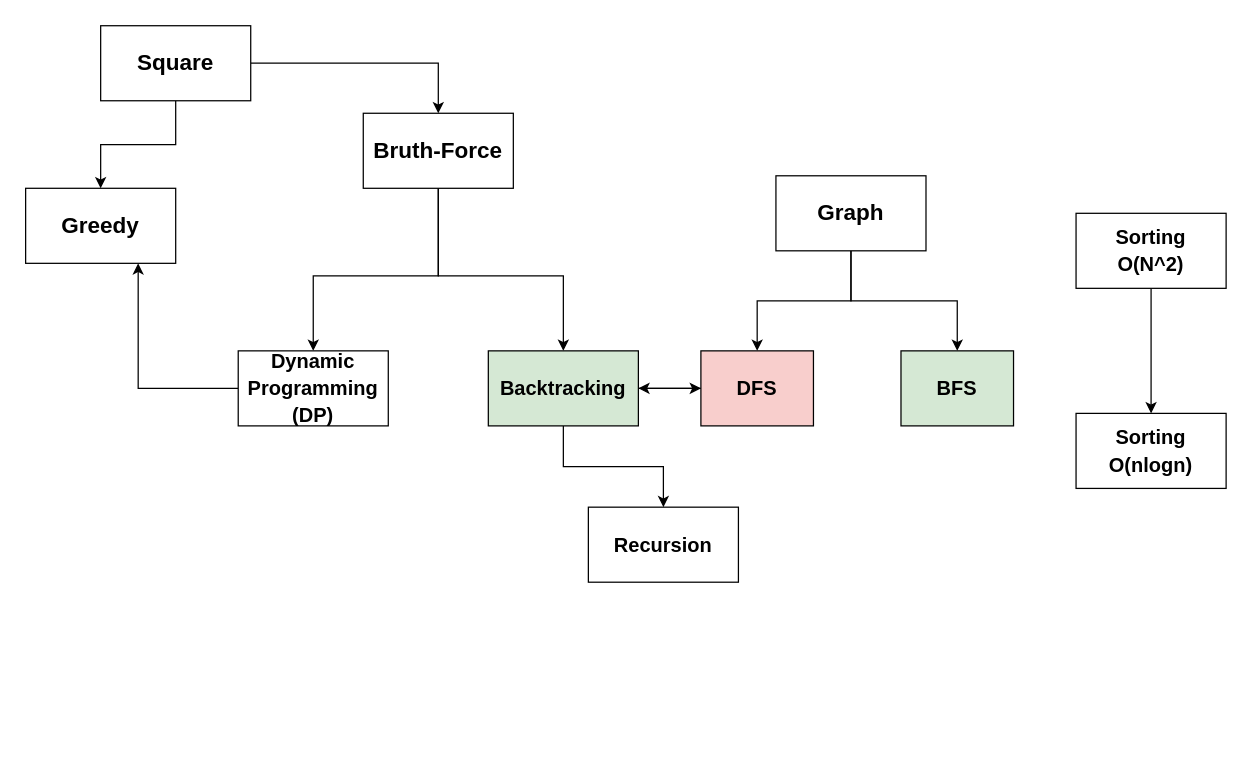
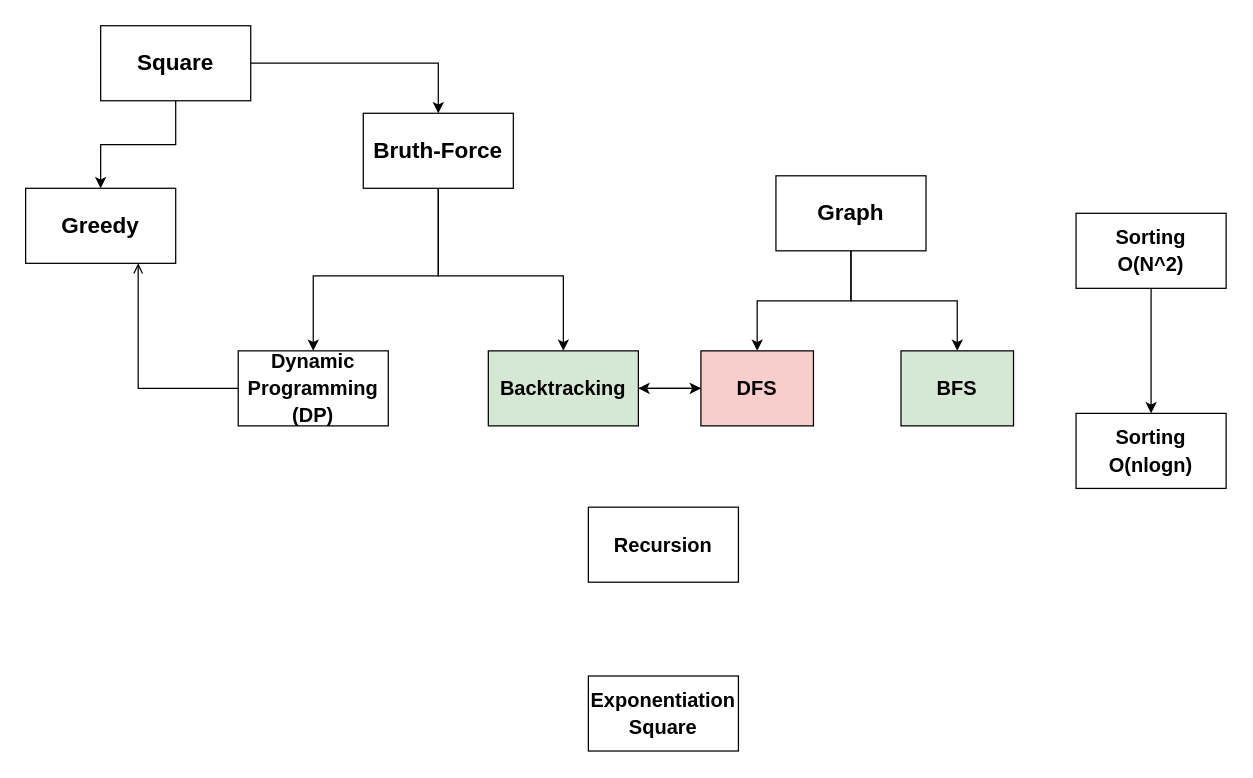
(138, 273) -> (138, 270)
(609, 466) -> none
none -> (663, 713)
